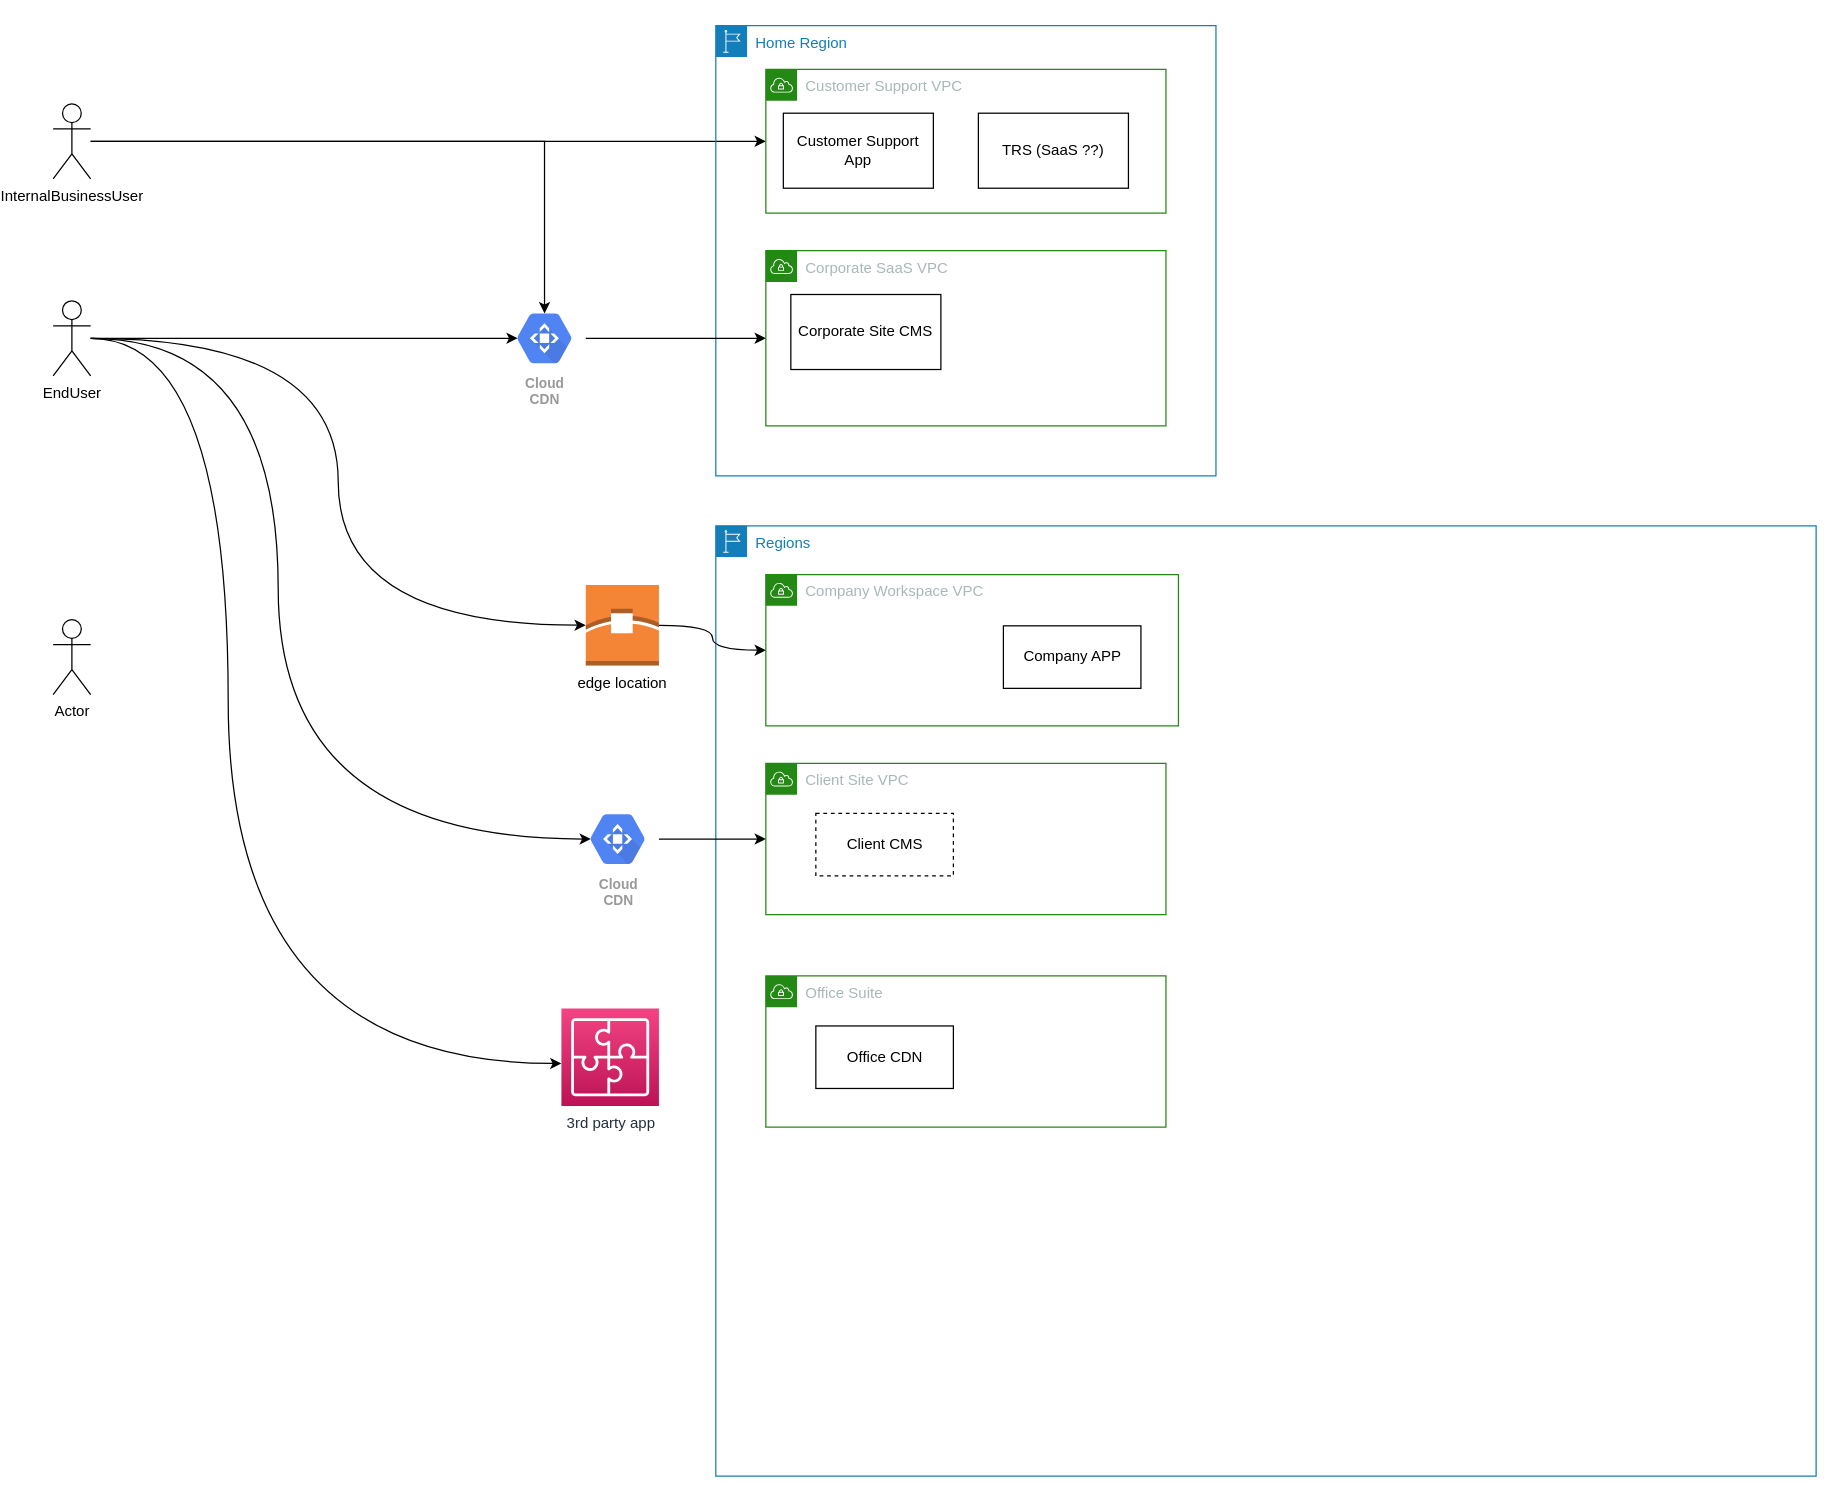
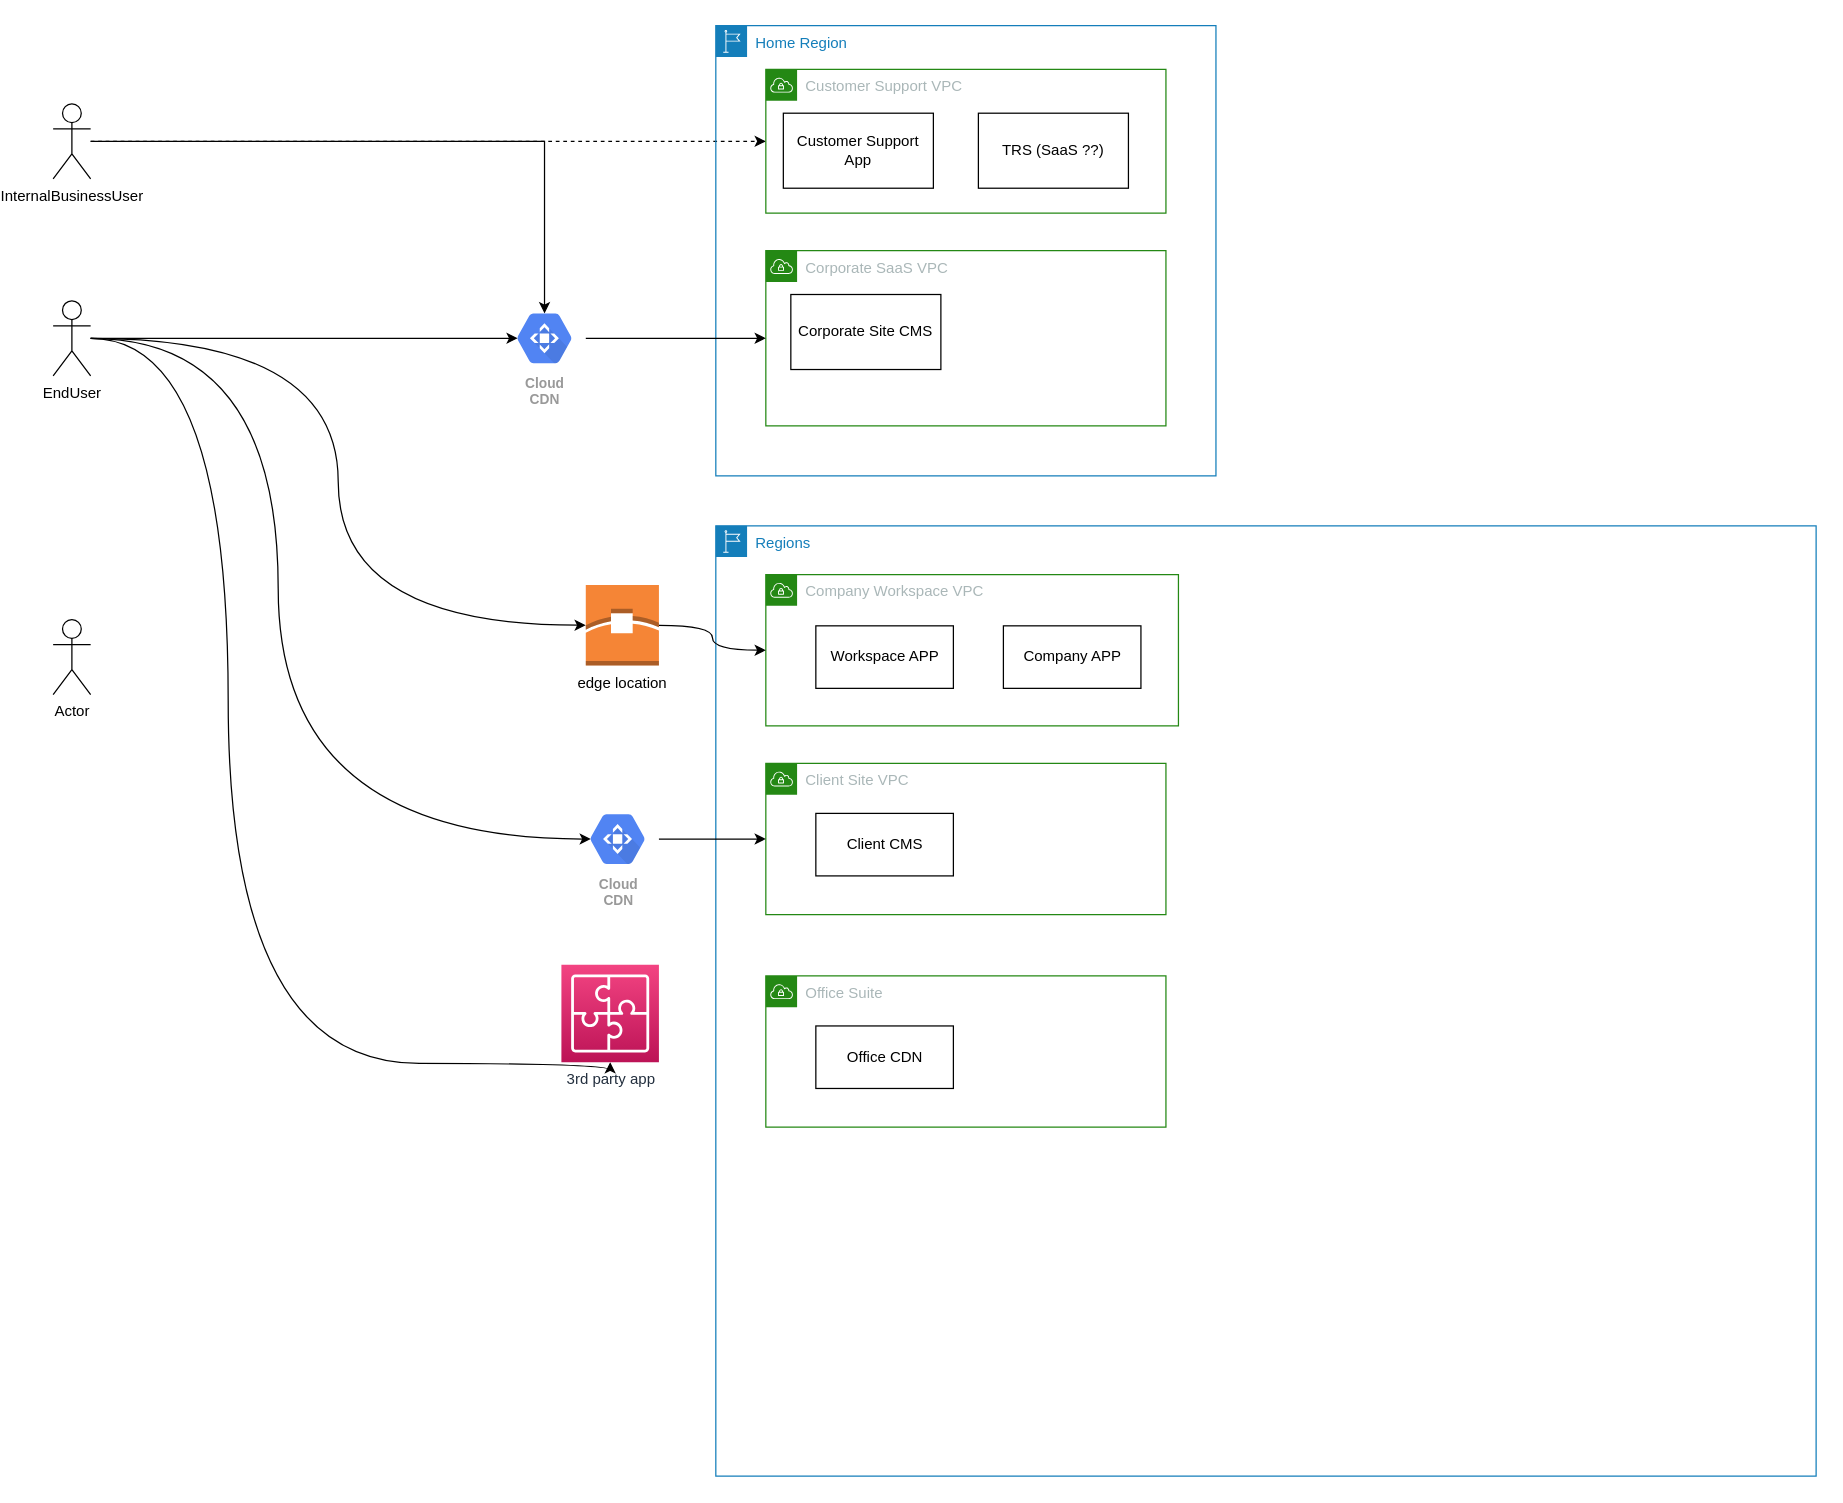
(652, 141) -> (652, 141)
none -> (884, 657)
(884, 844) -> (884, 844)
(610, 1057) -> (610, 1013)
